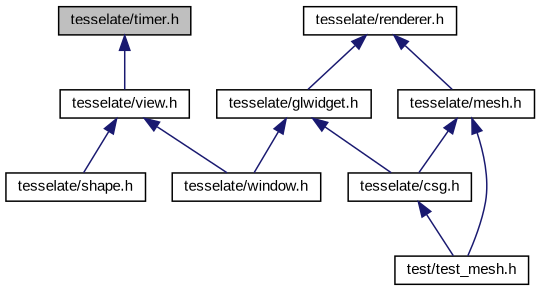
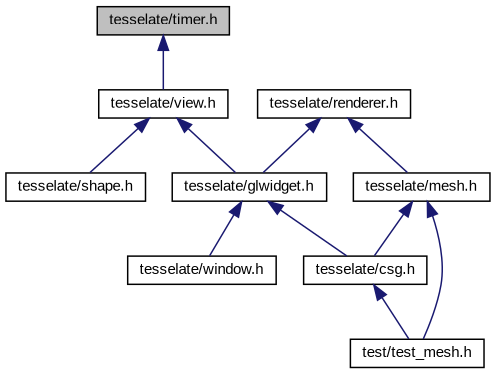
(192, 150) -> (212, 151)
